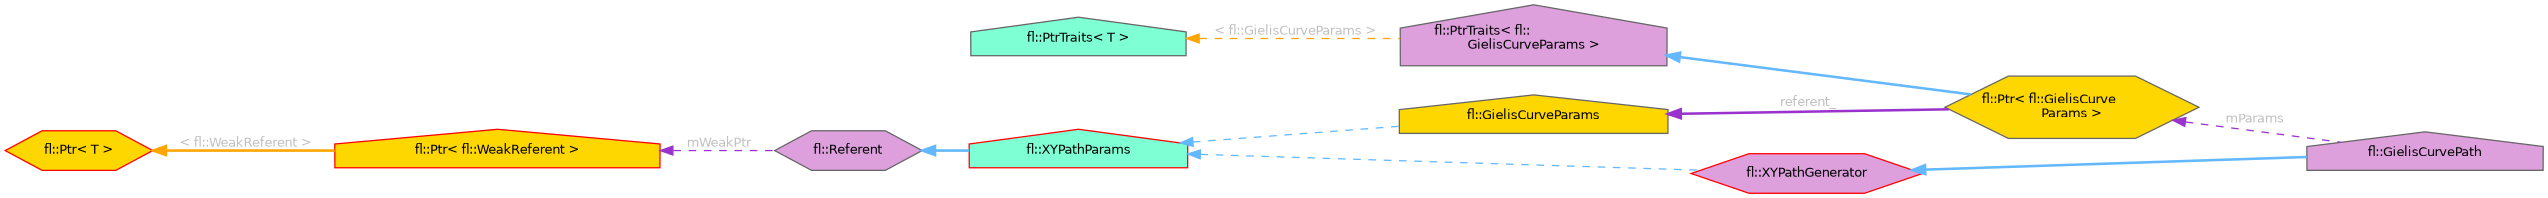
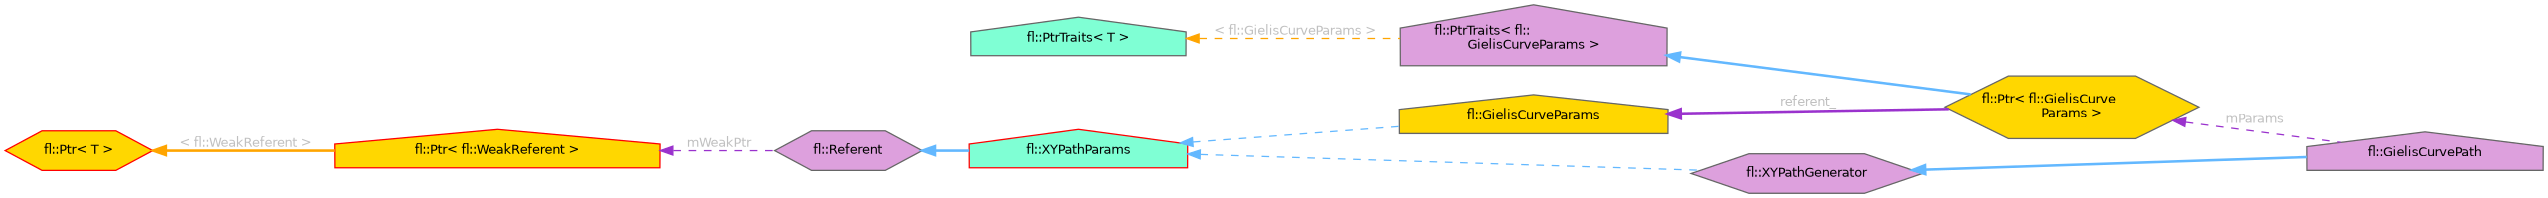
(1807, 173) -> (1807, 173)
